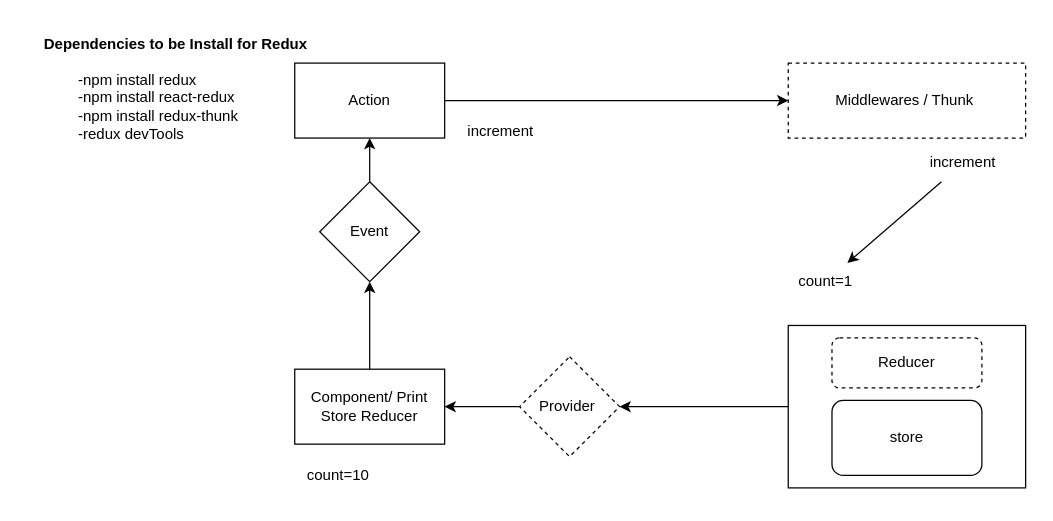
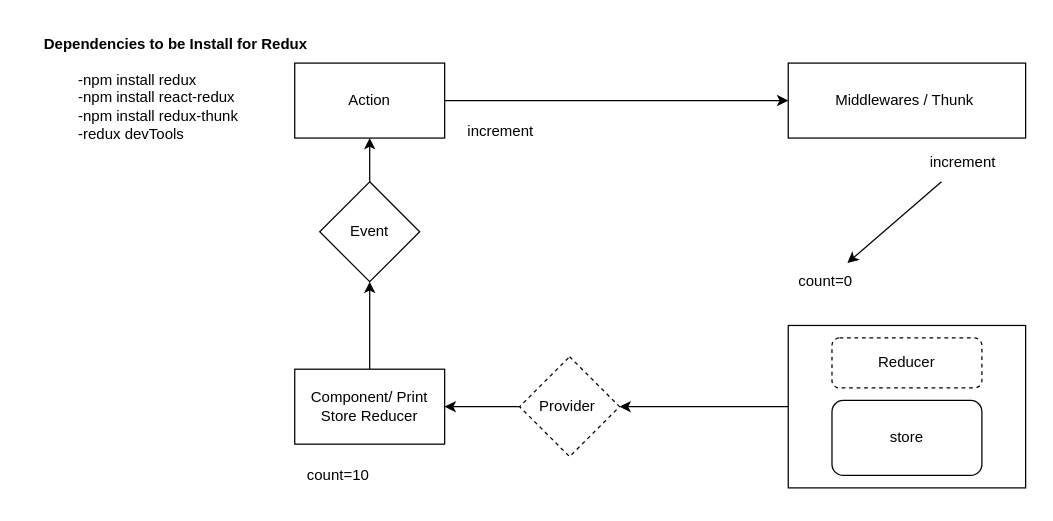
(907, 101) -> (907, 101)
(826, 282) -> (826, 282)
